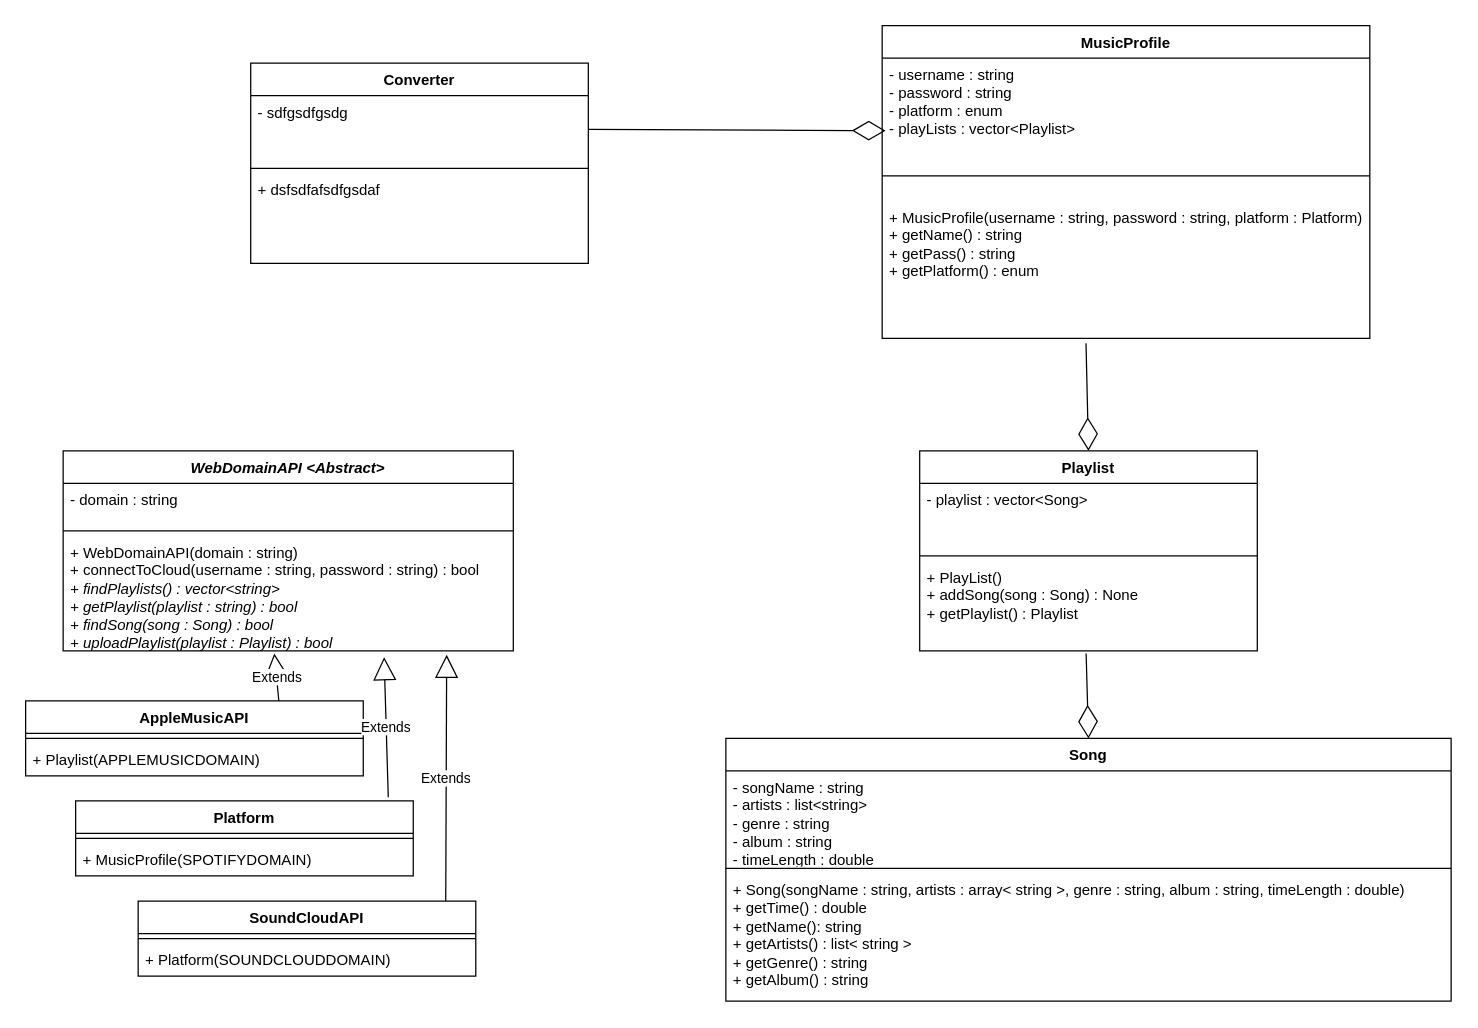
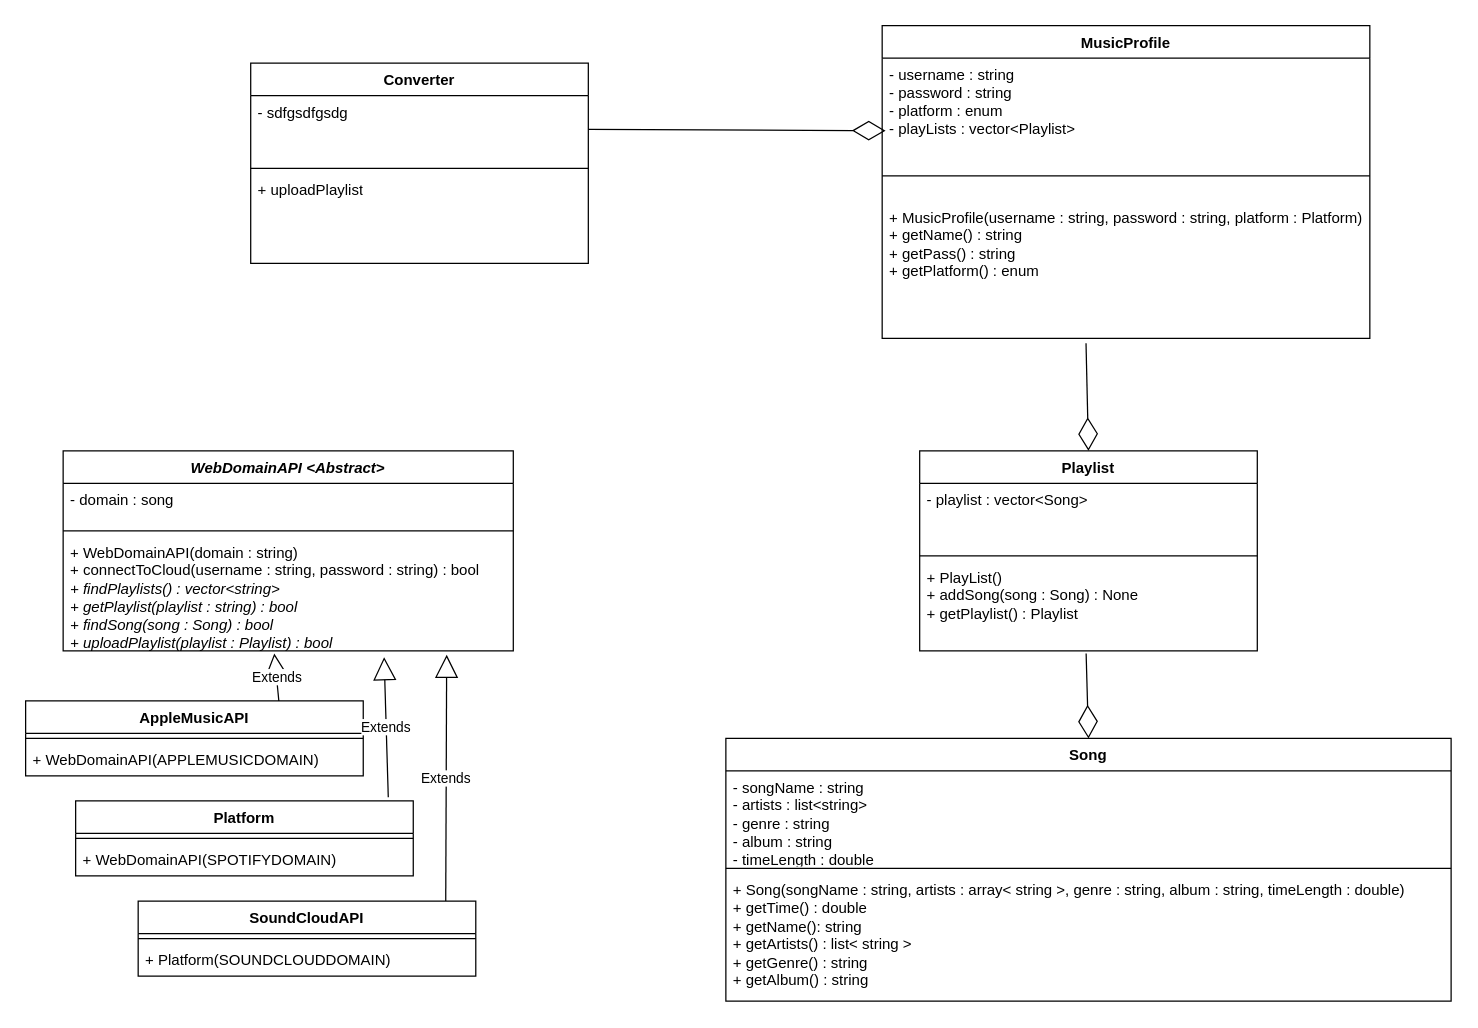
(332, 191) -> (316, 191)
(130, 501) -> (124, 501)
(143, 761) -> (164, 761)
(197, 861) -> (201, 861)
